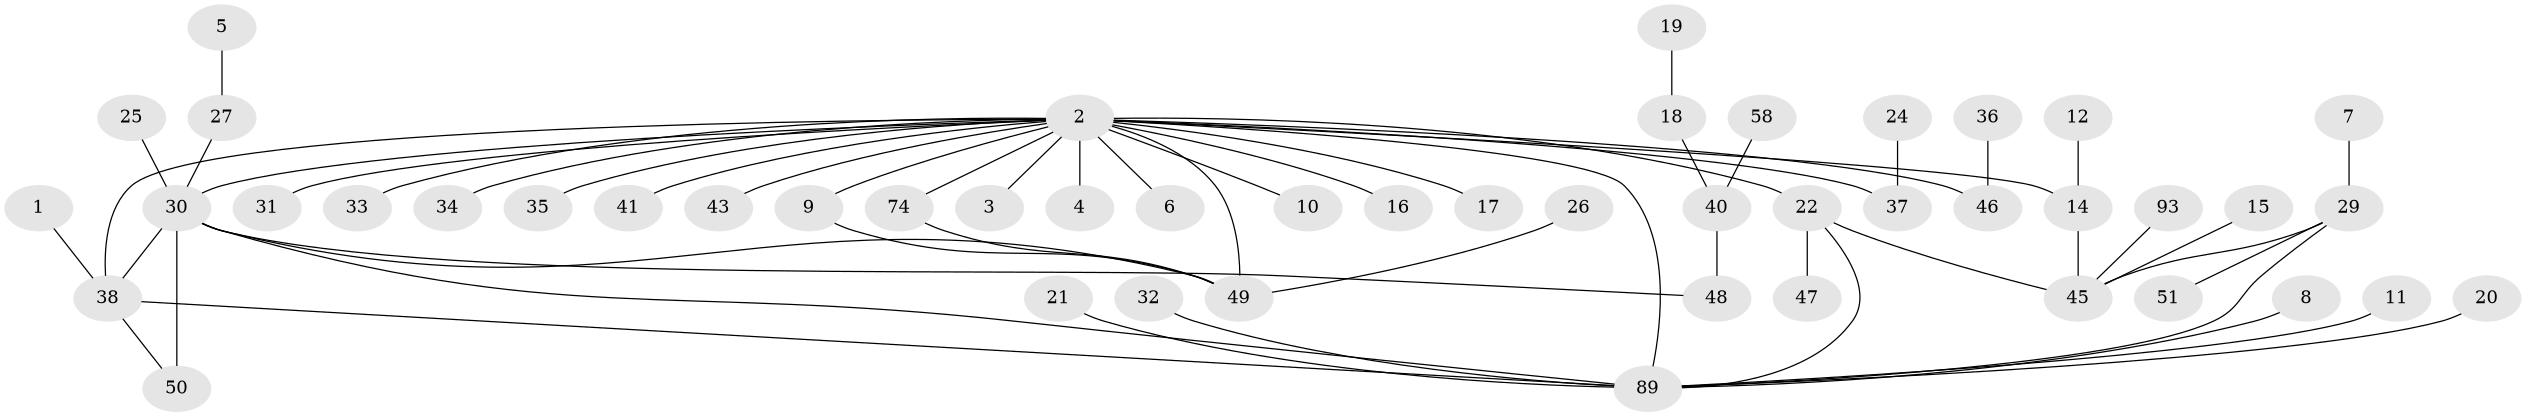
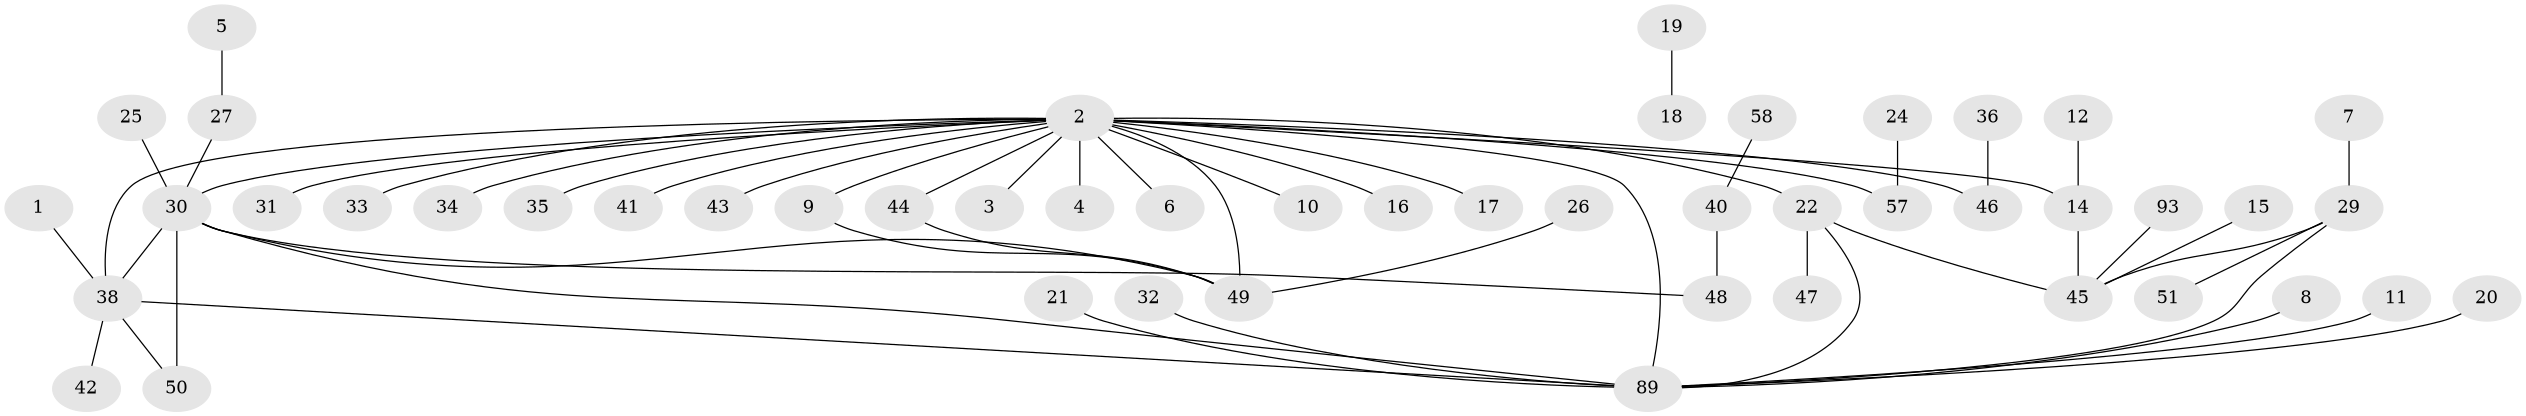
(1694, 163) -> none
(899, 208) -> (899, 208)
(1898, 208) -> (1898, 208)
none -> (87, 389)
